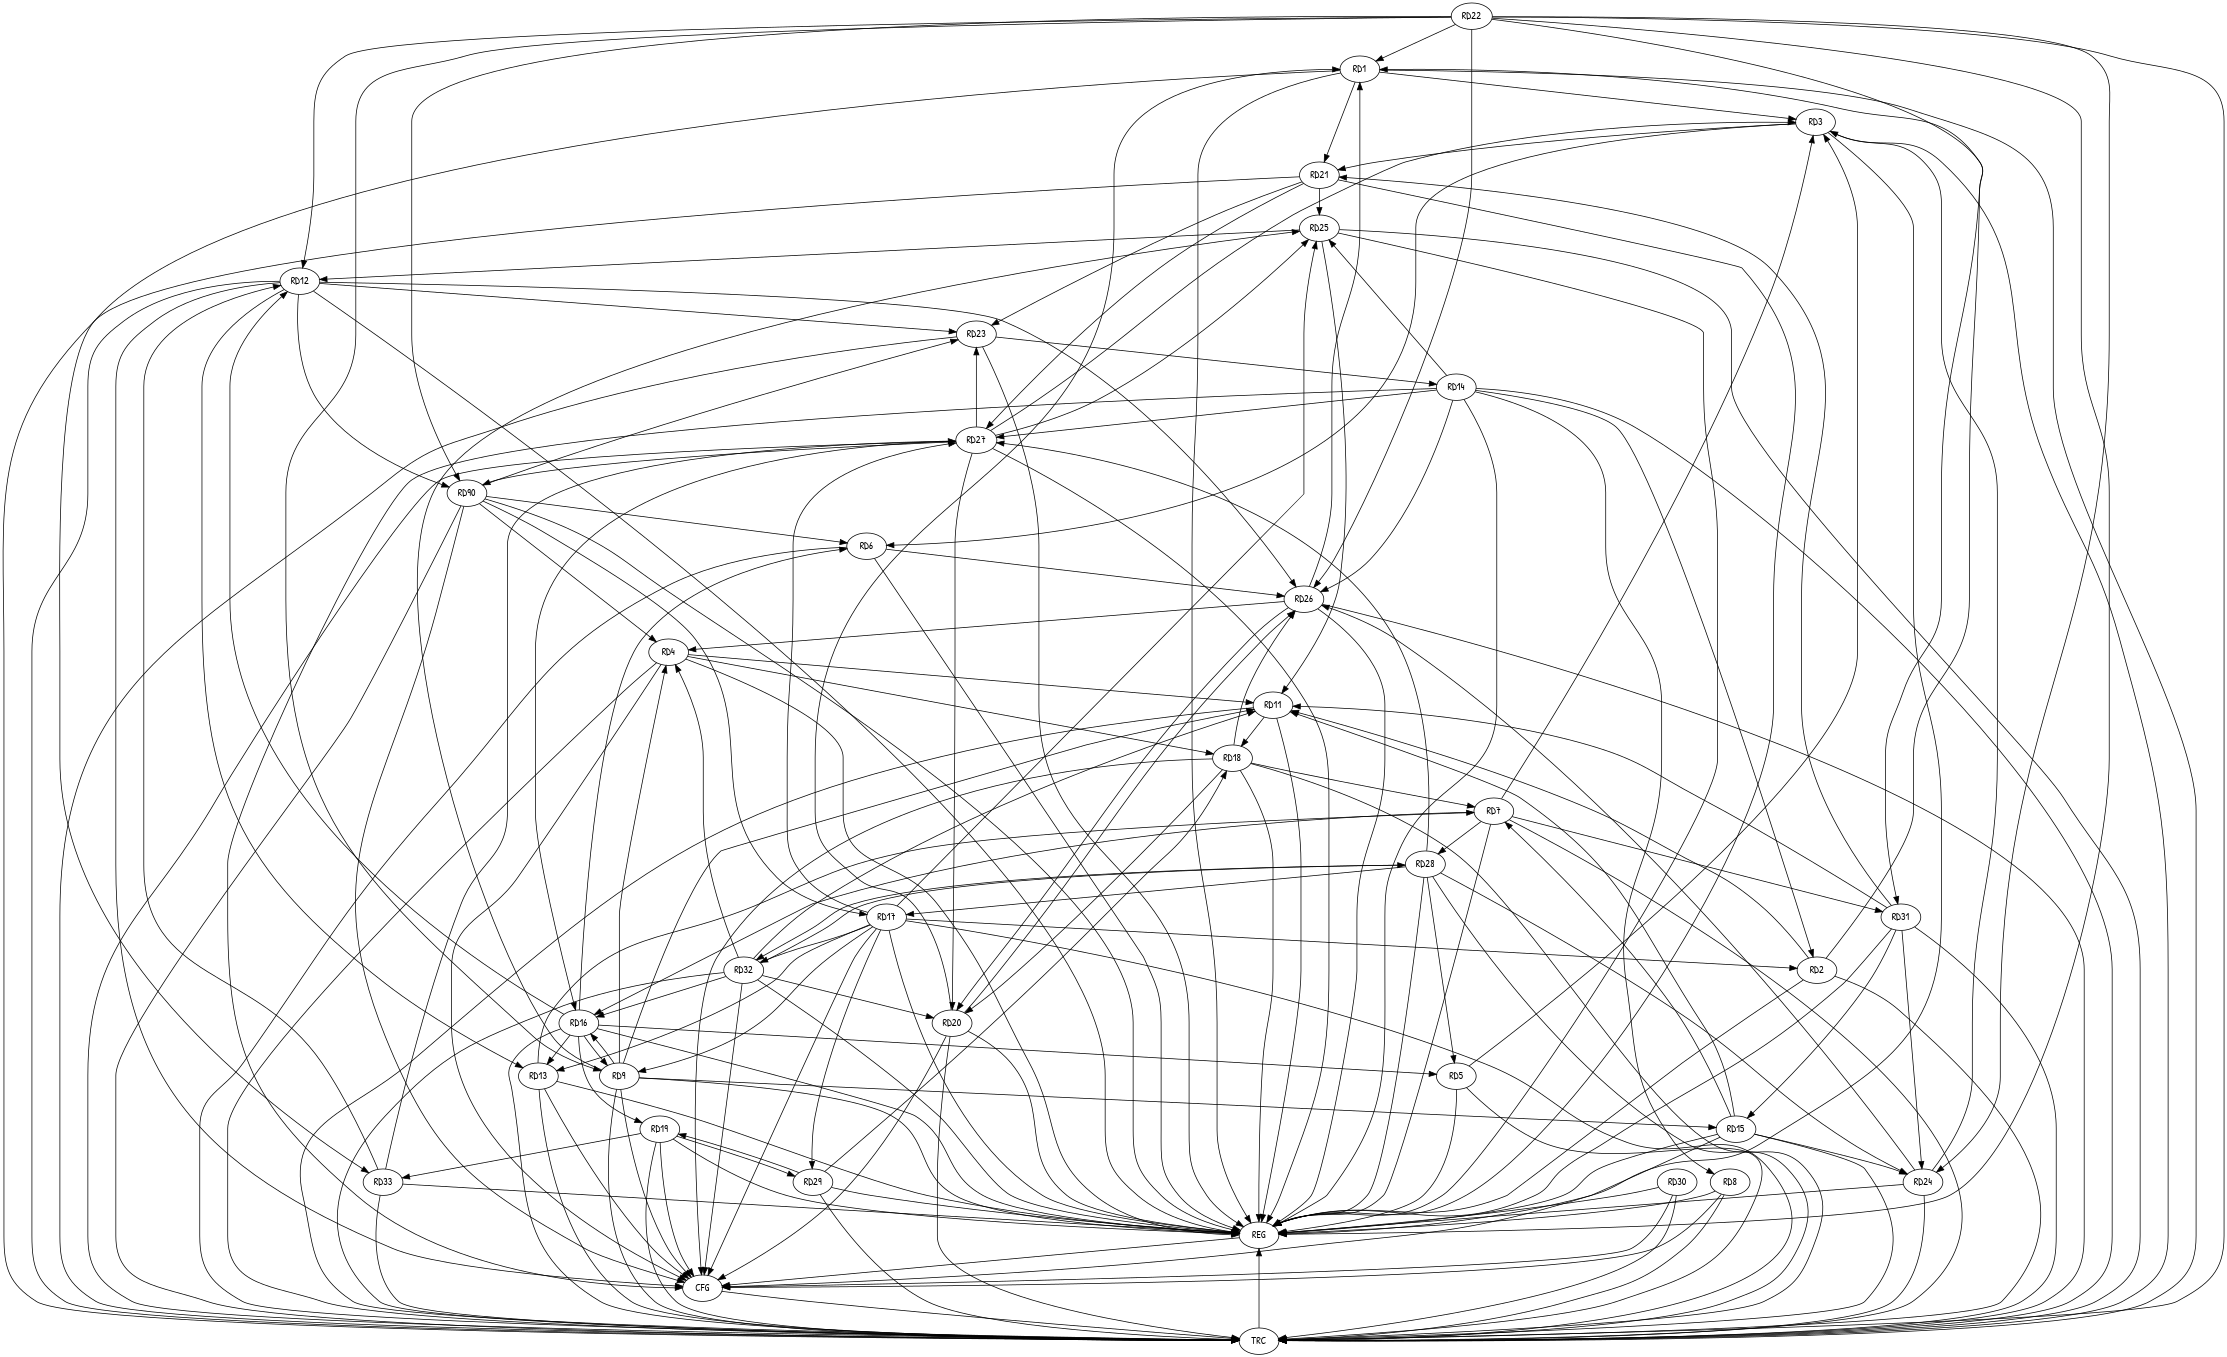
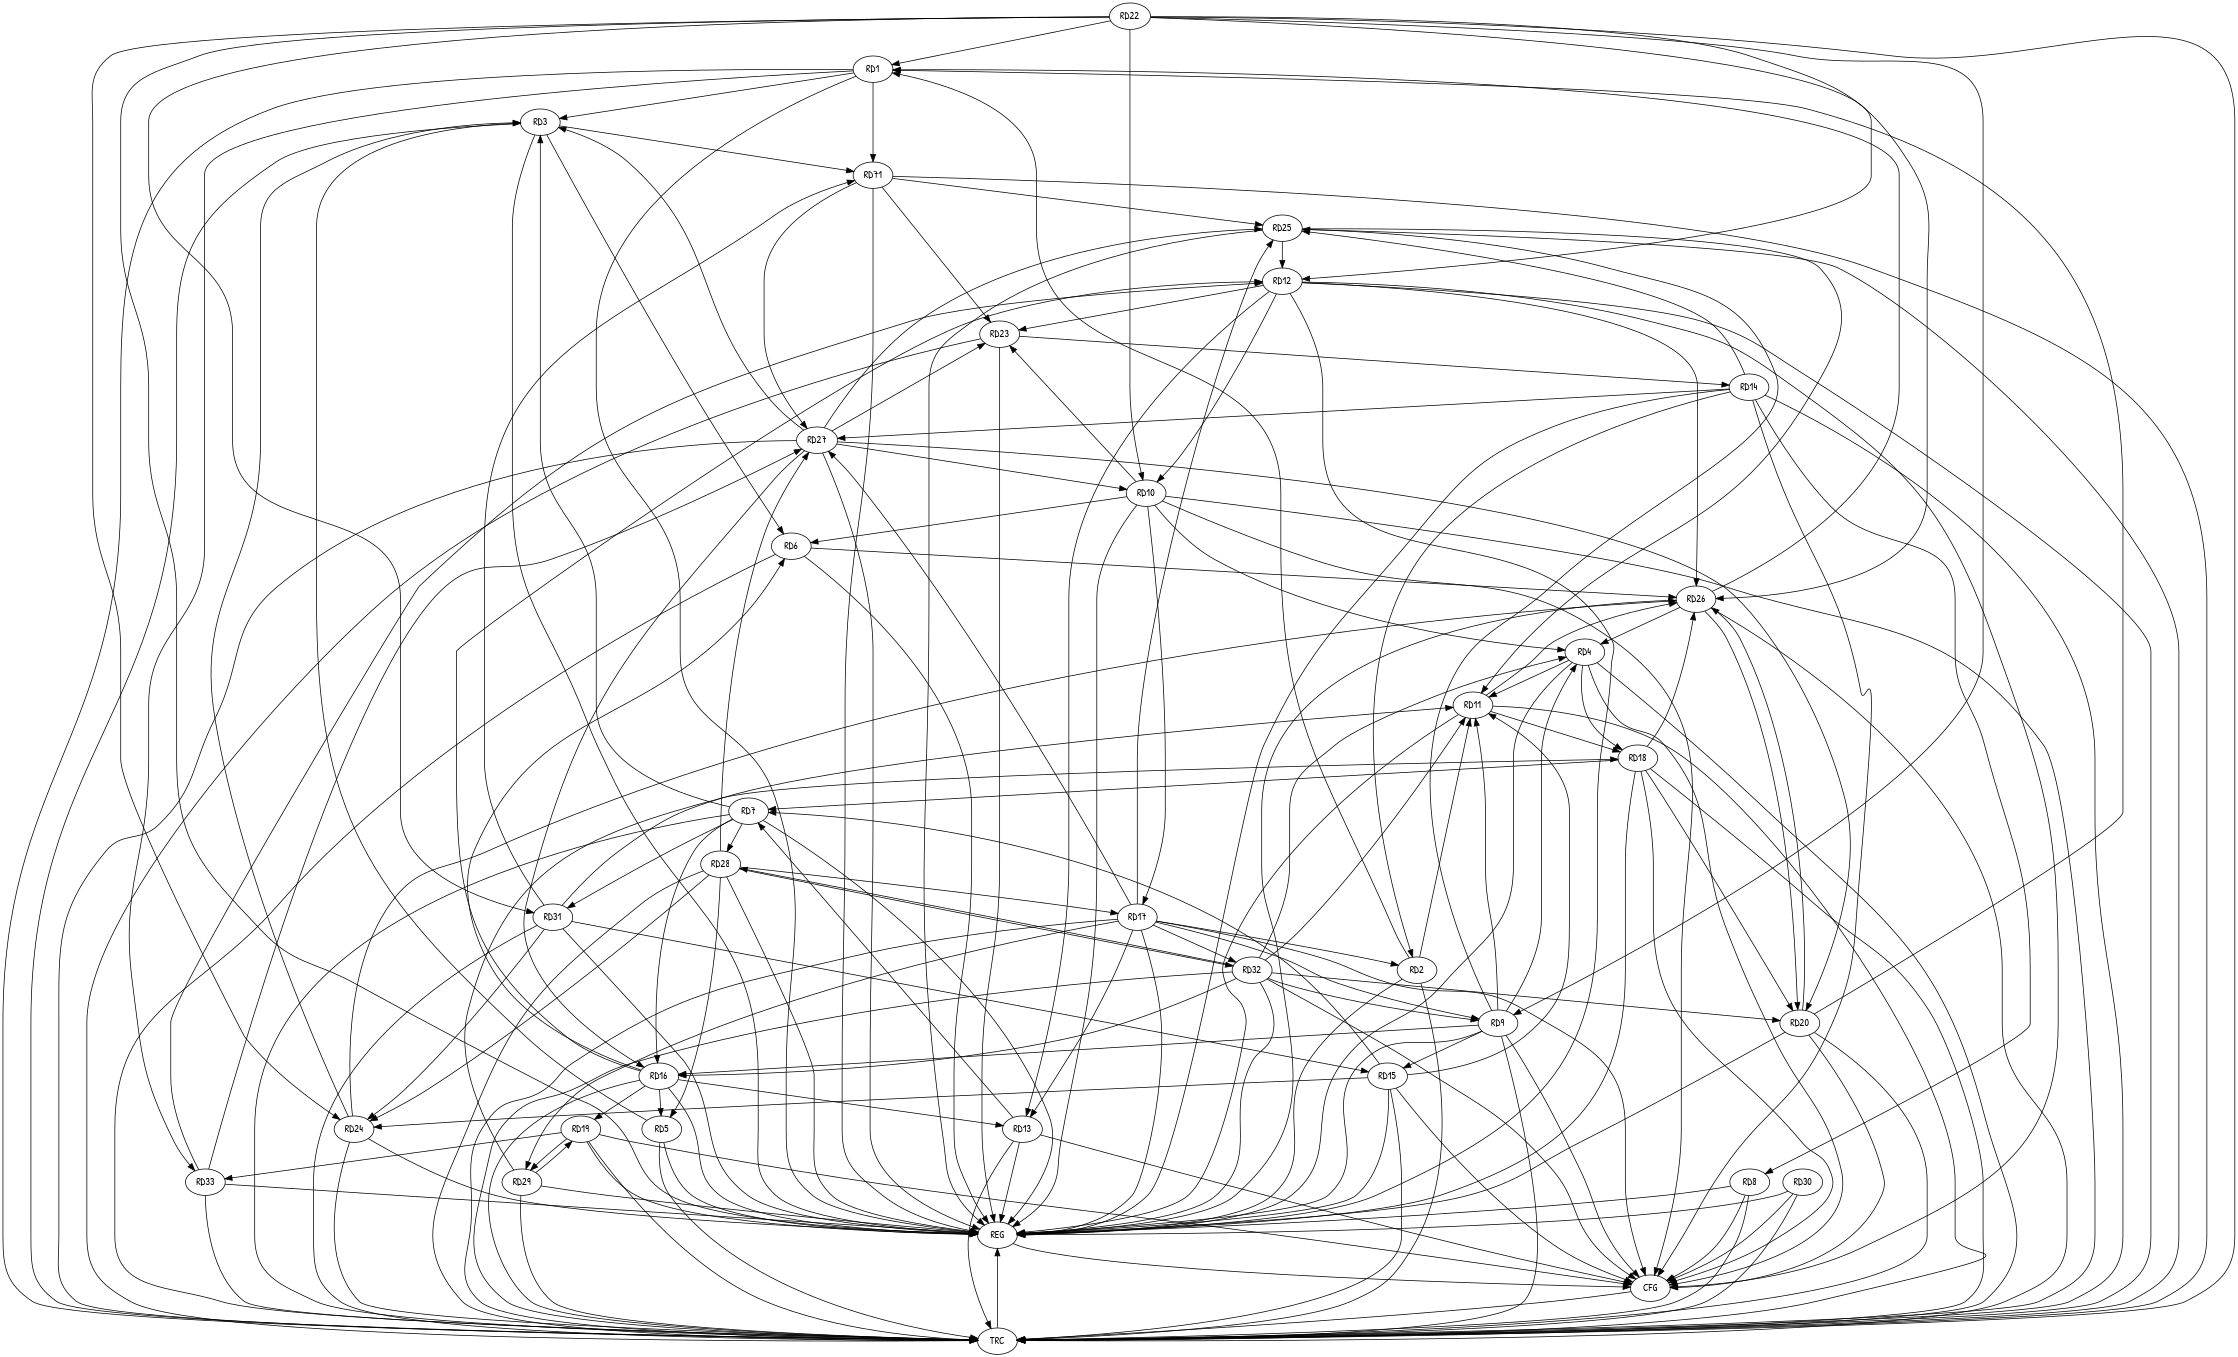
(1319, 175) -> (873, 175)
(467, 493) -> (1146, 493)
(1407, 507) -> (1570, 634)
(593, 1048) -> (1374, 1005)
